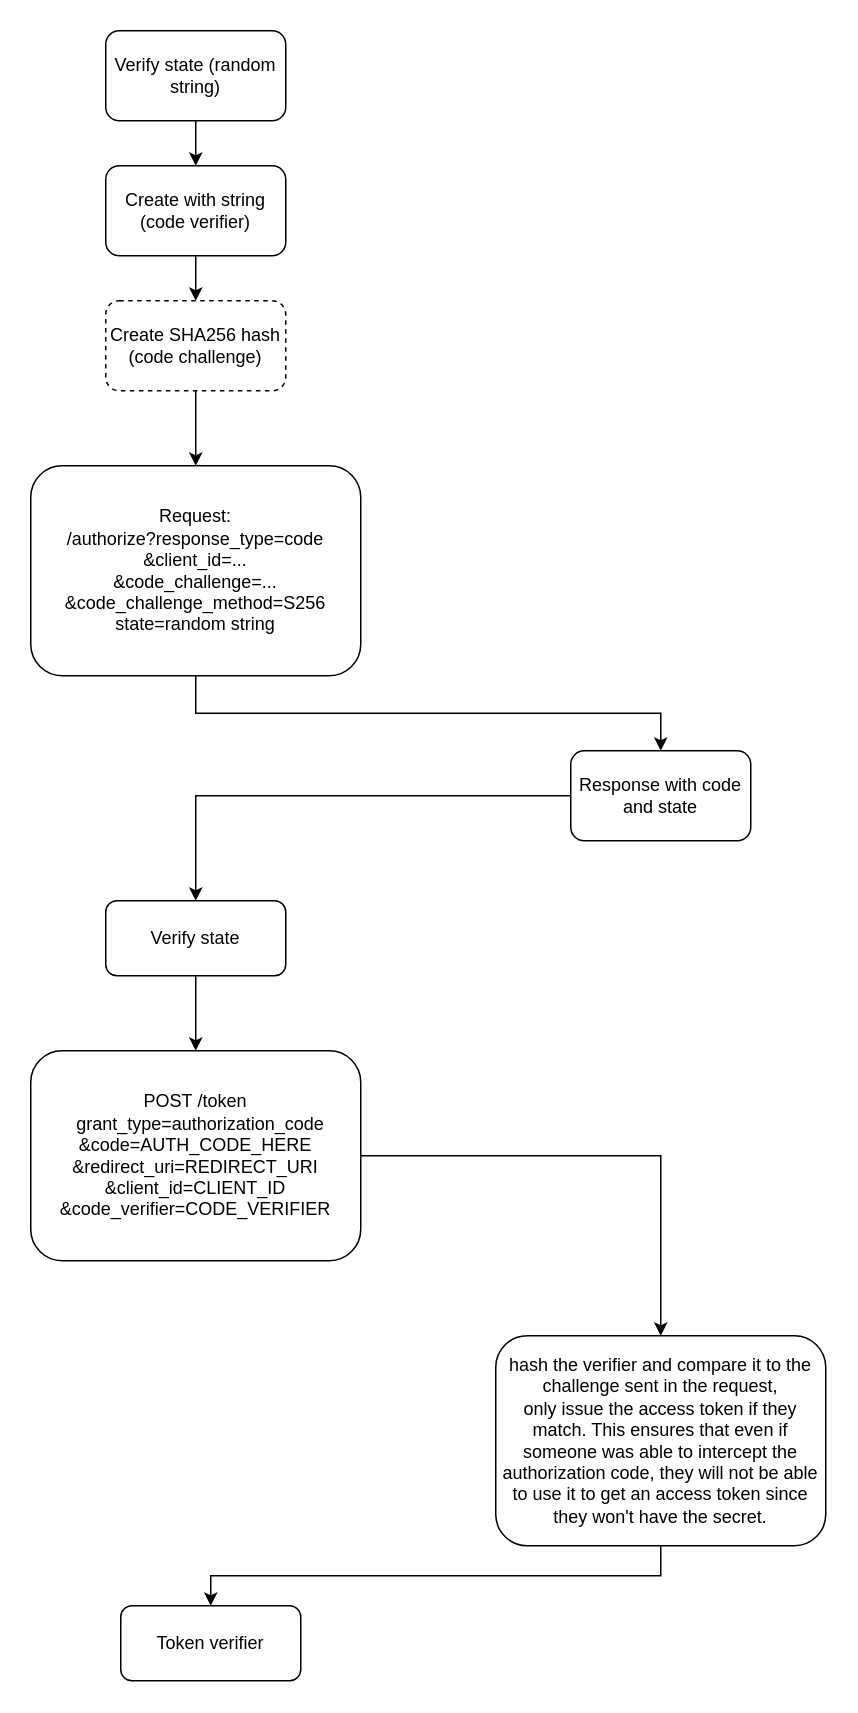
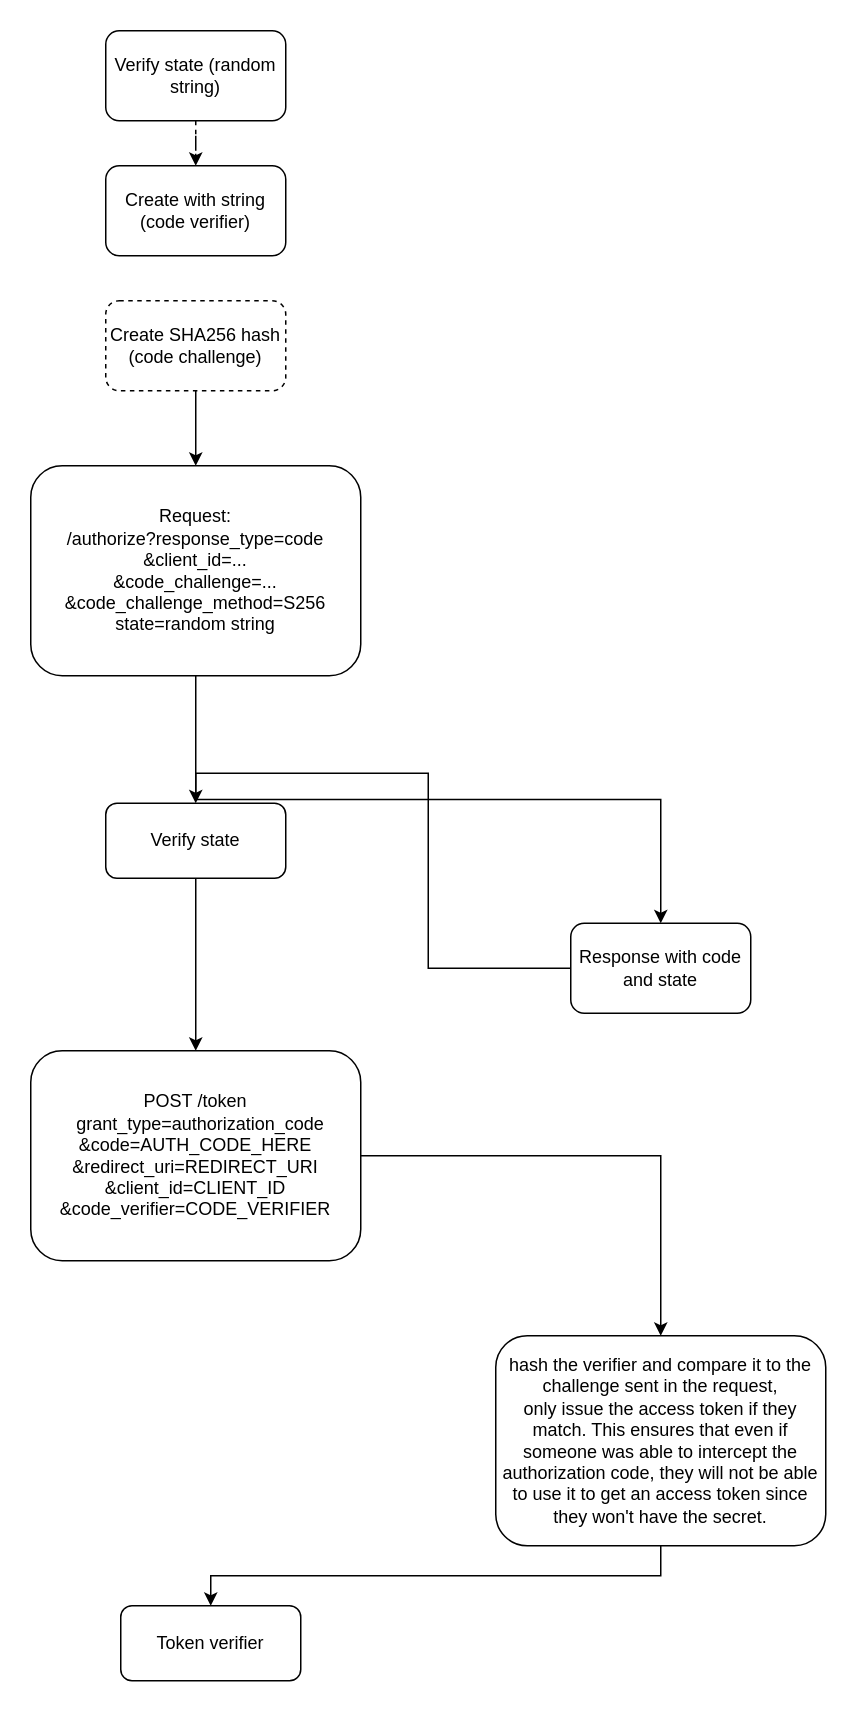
(196, 130) -> (196, 130)
(196, 284) -> none
(661, 796) -> (661, 968)
(196, 938) -> (196, 841)
